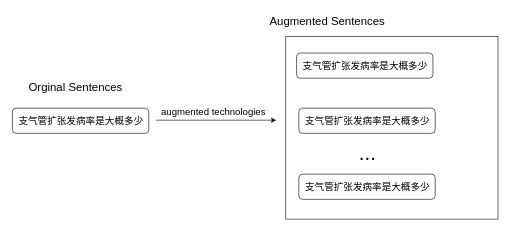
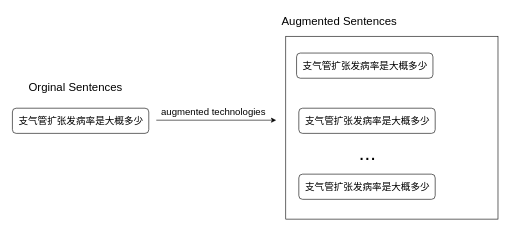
(327, 21) -> (339, 21)
